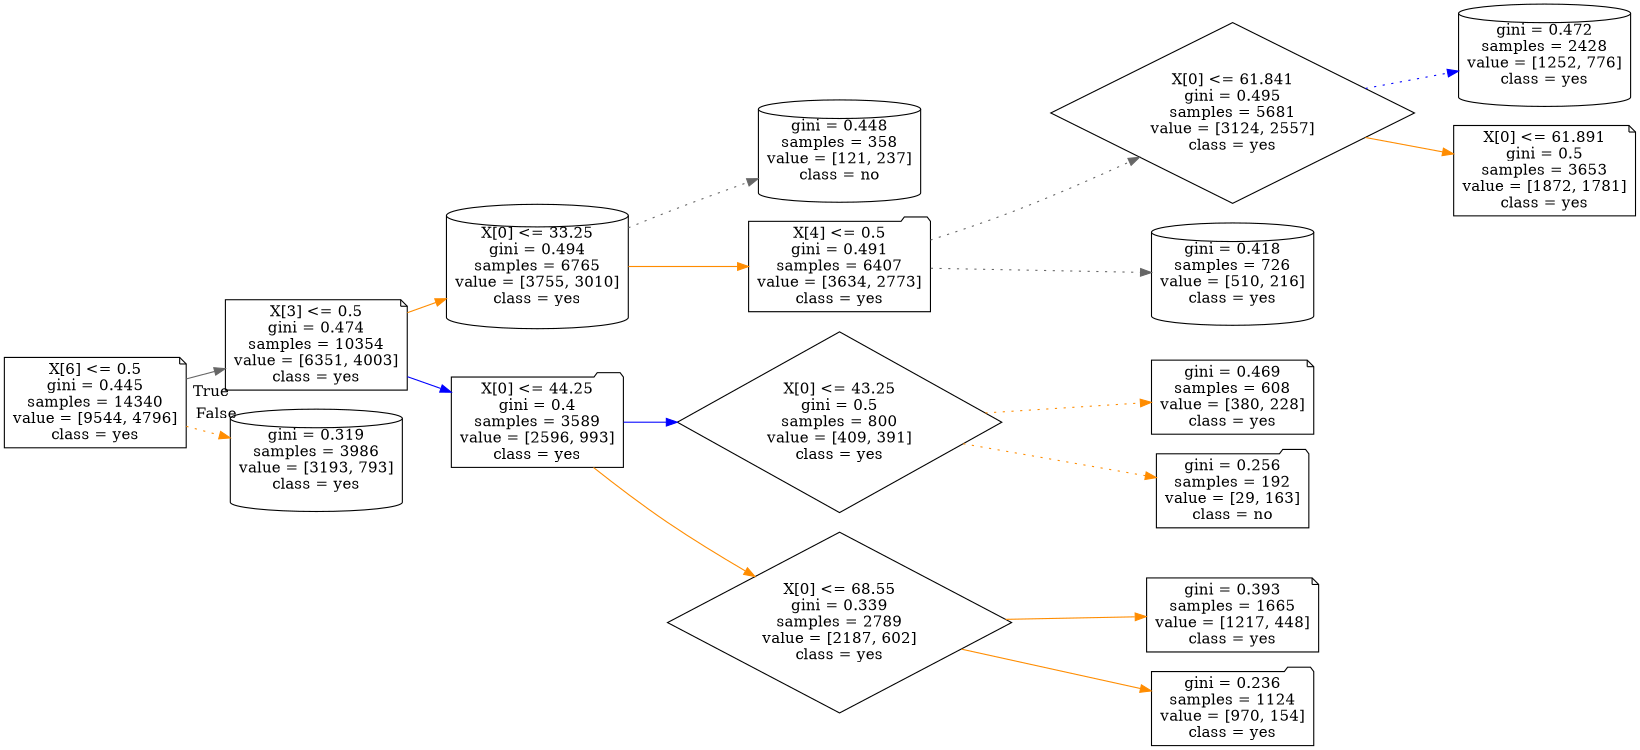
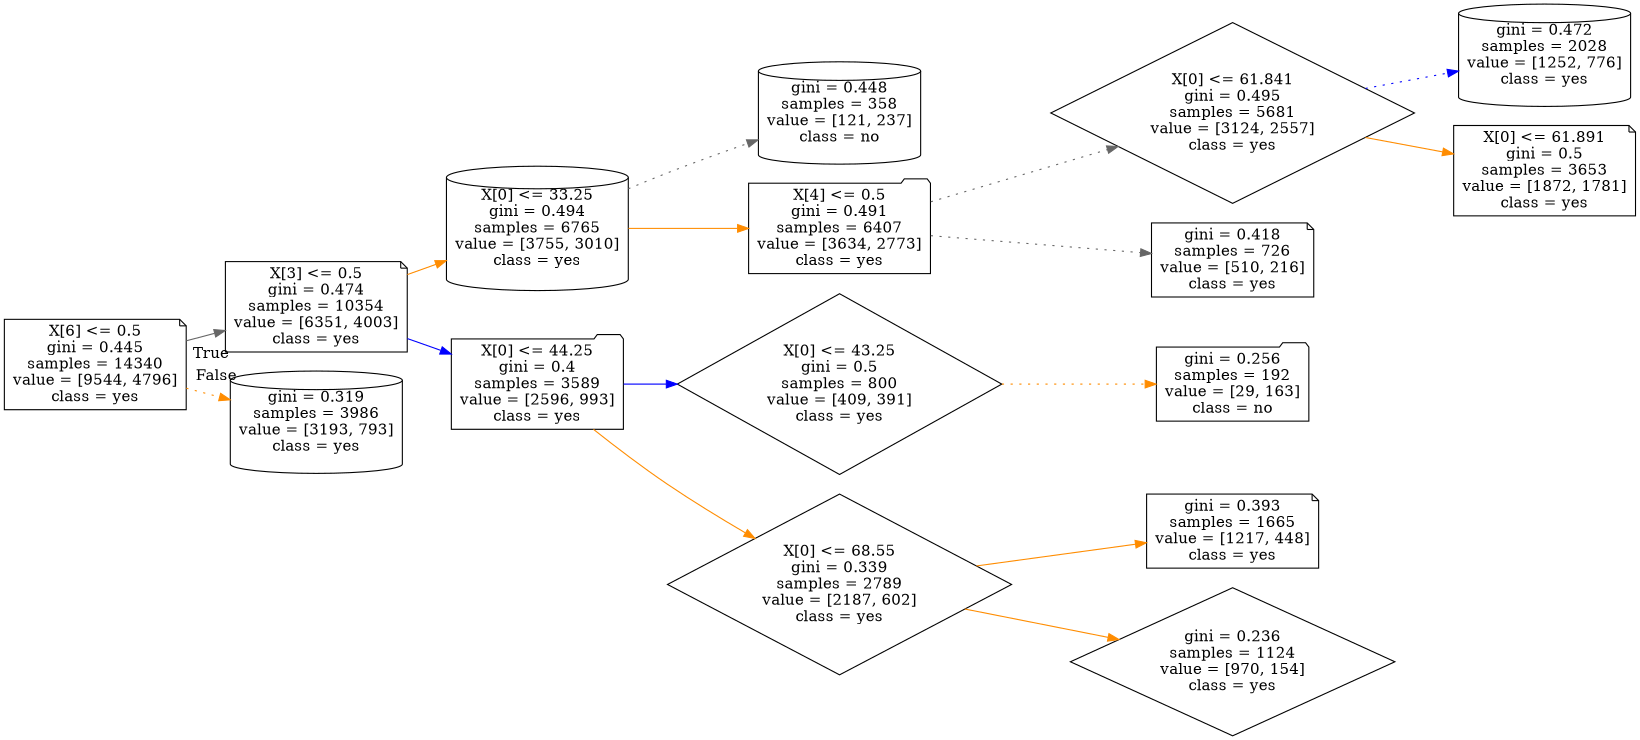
(1545, 55) -> (1545, 55)
(1233, 274) -> (1233, 260)
(1233, 397) -> none
(1233, 709) -> (1233, 662)
